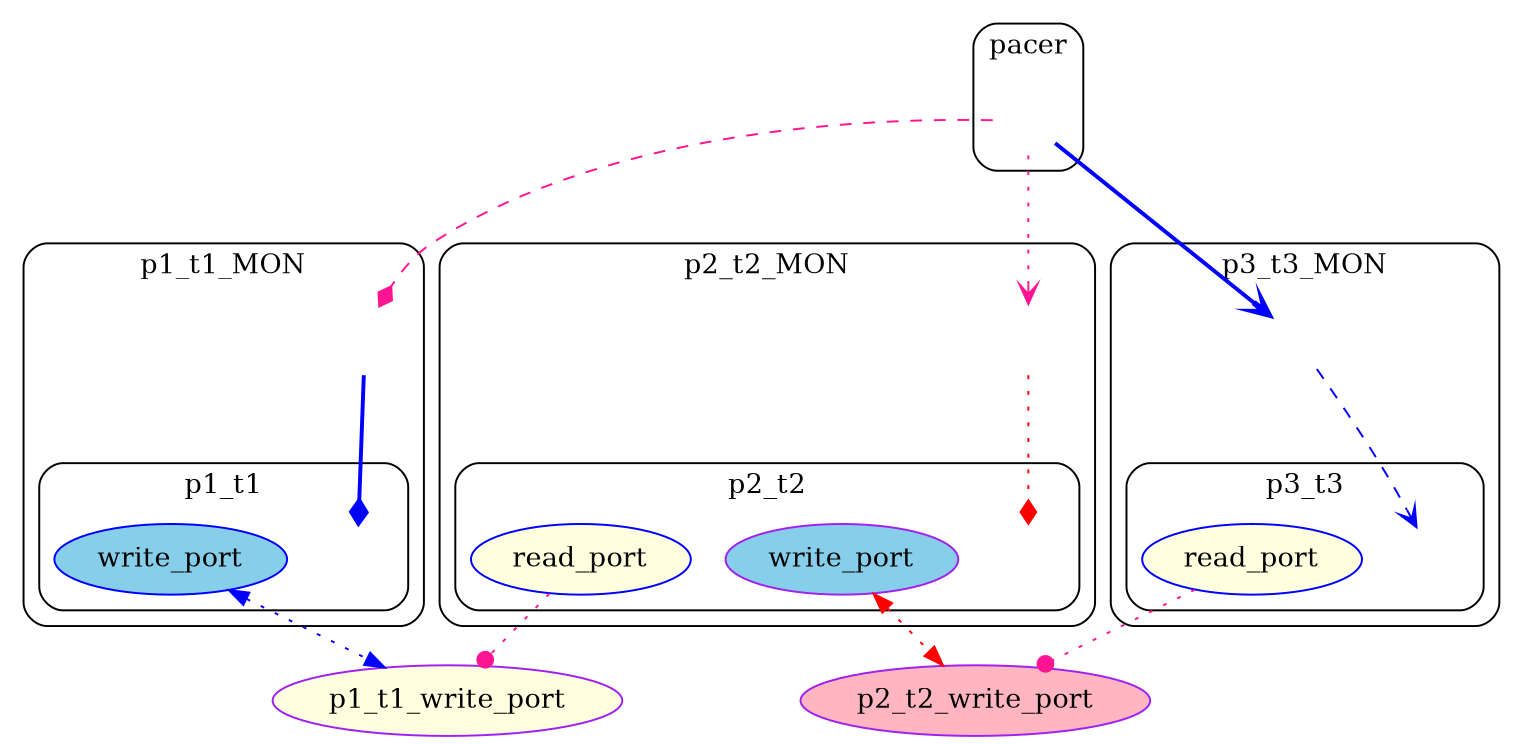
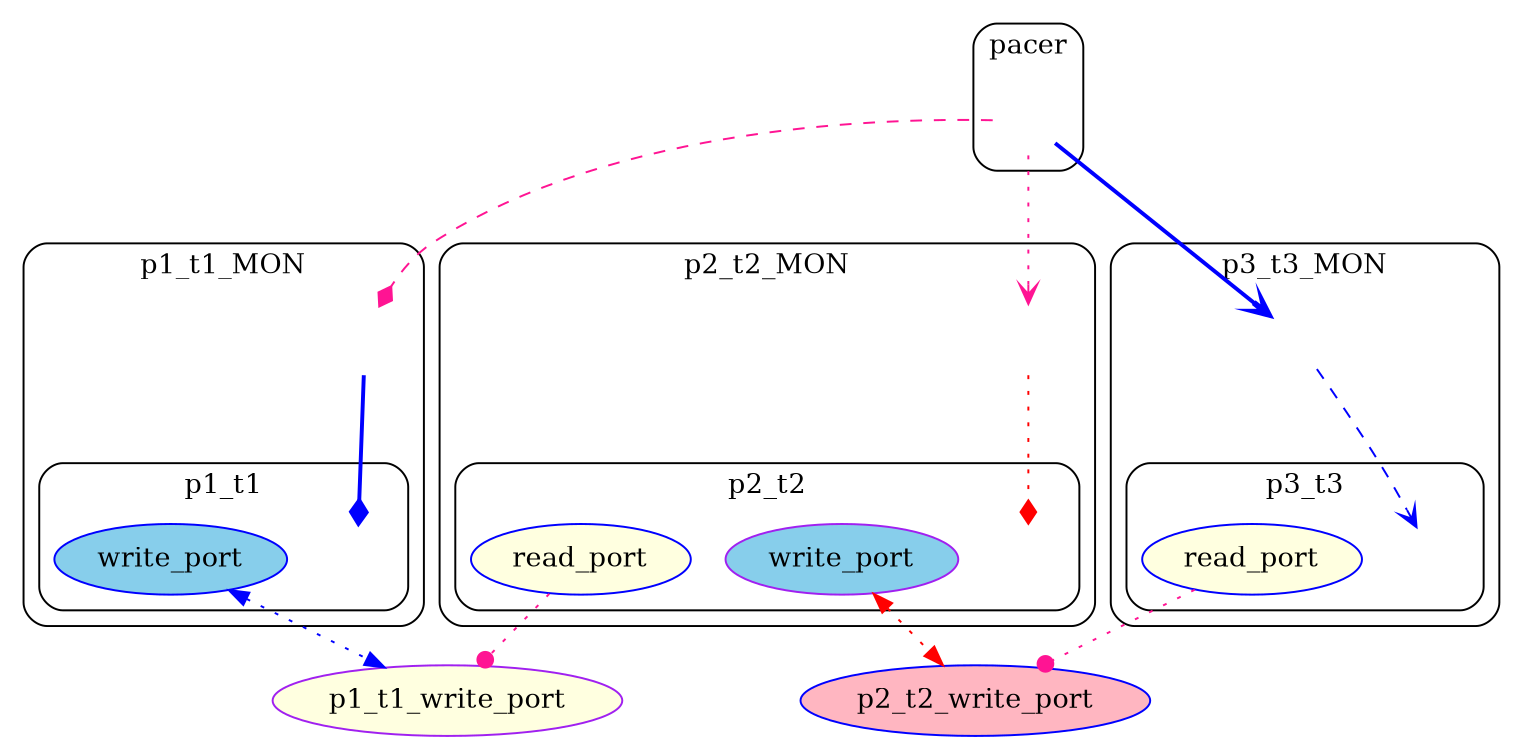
(975, 701) -> (975, 701)
